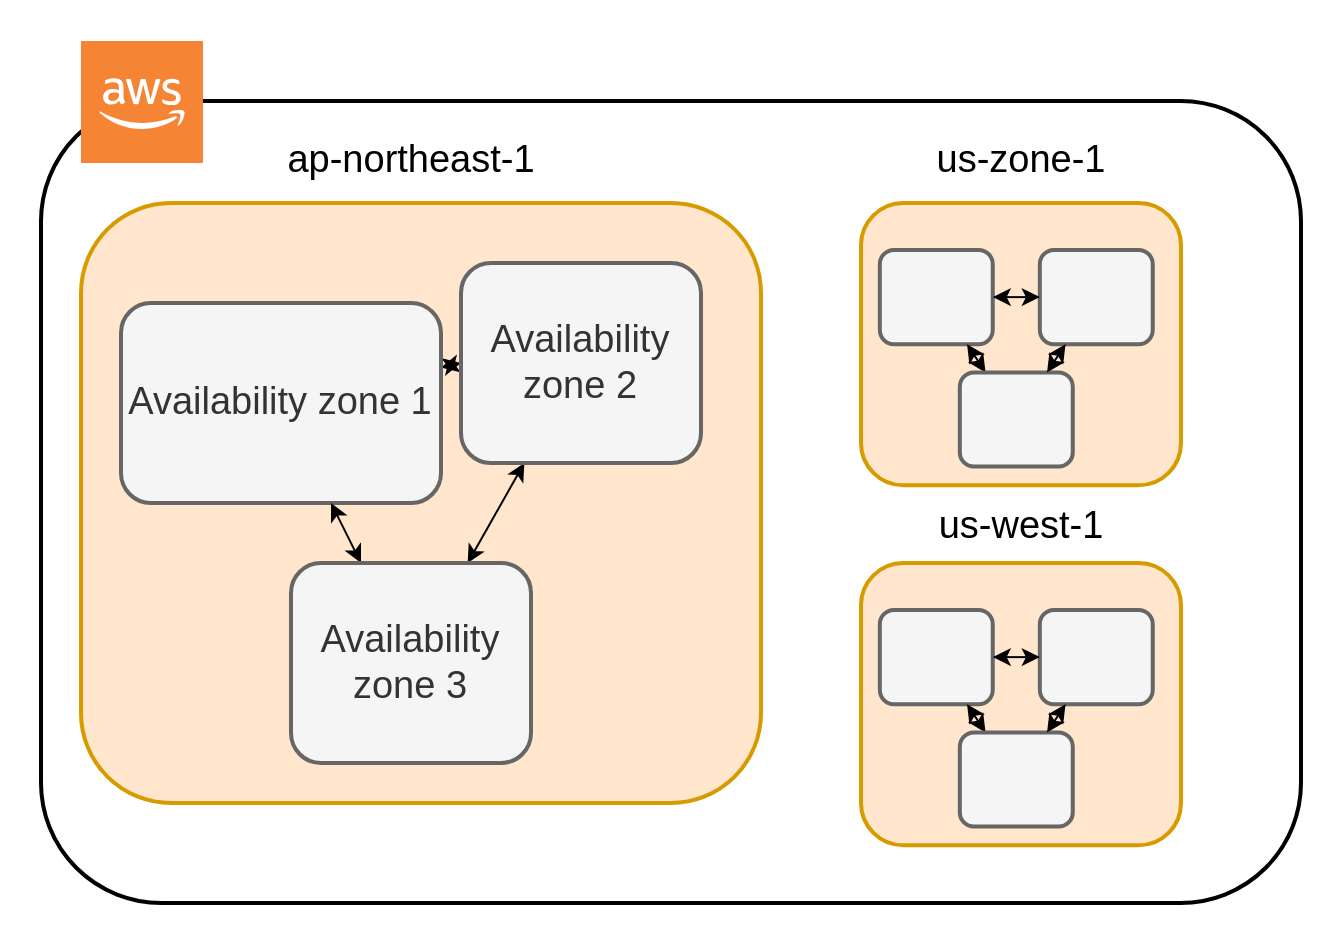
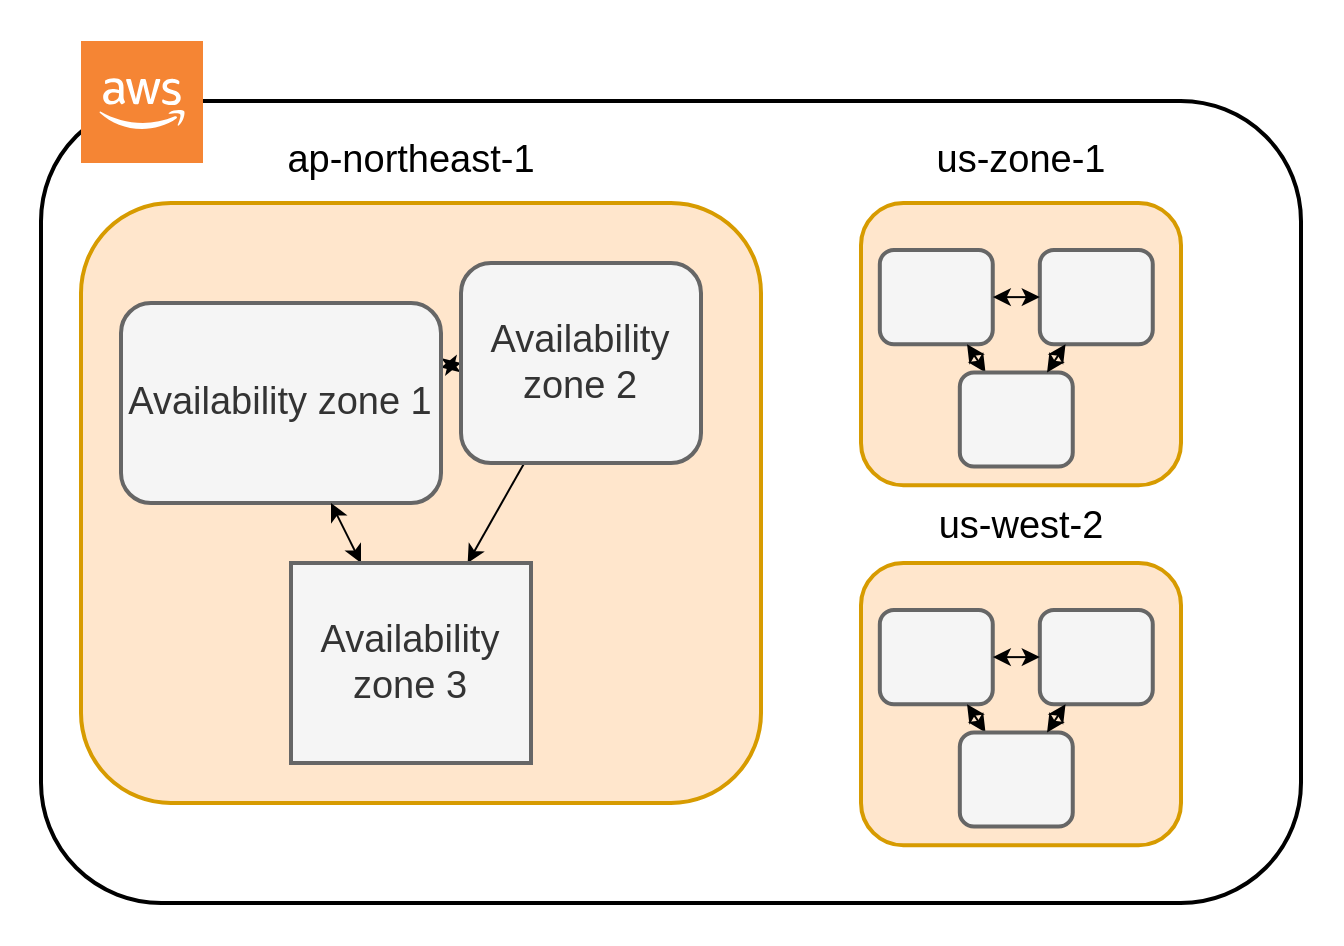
(517, 477) -> (519, 472)
(1022, 527) -> (1022, 527)
(411, 663) -> (411, 663)
